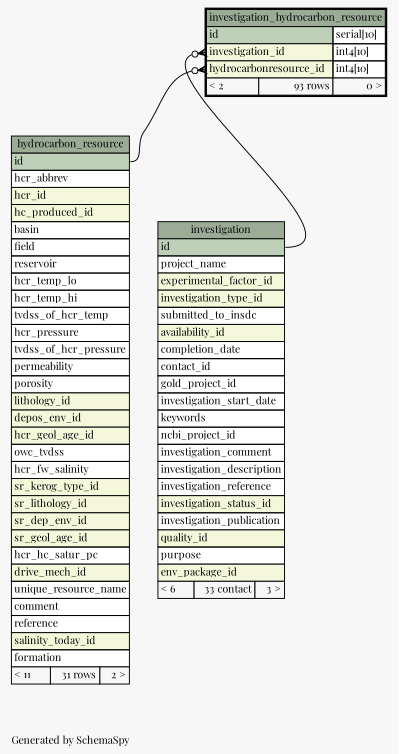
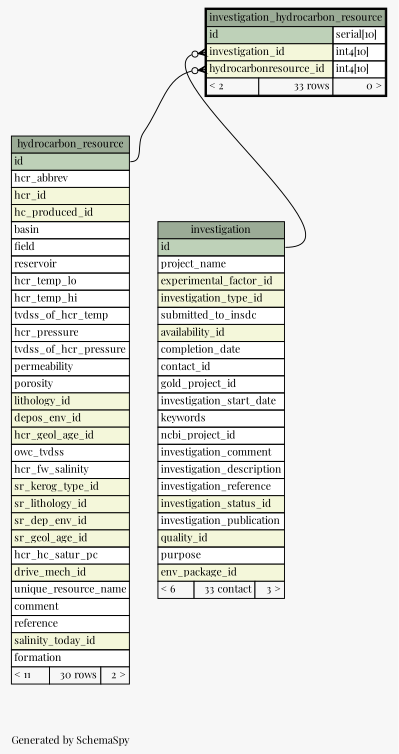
(312, 86) -> (312, 86)
(79, 675) -> (79, 675)
